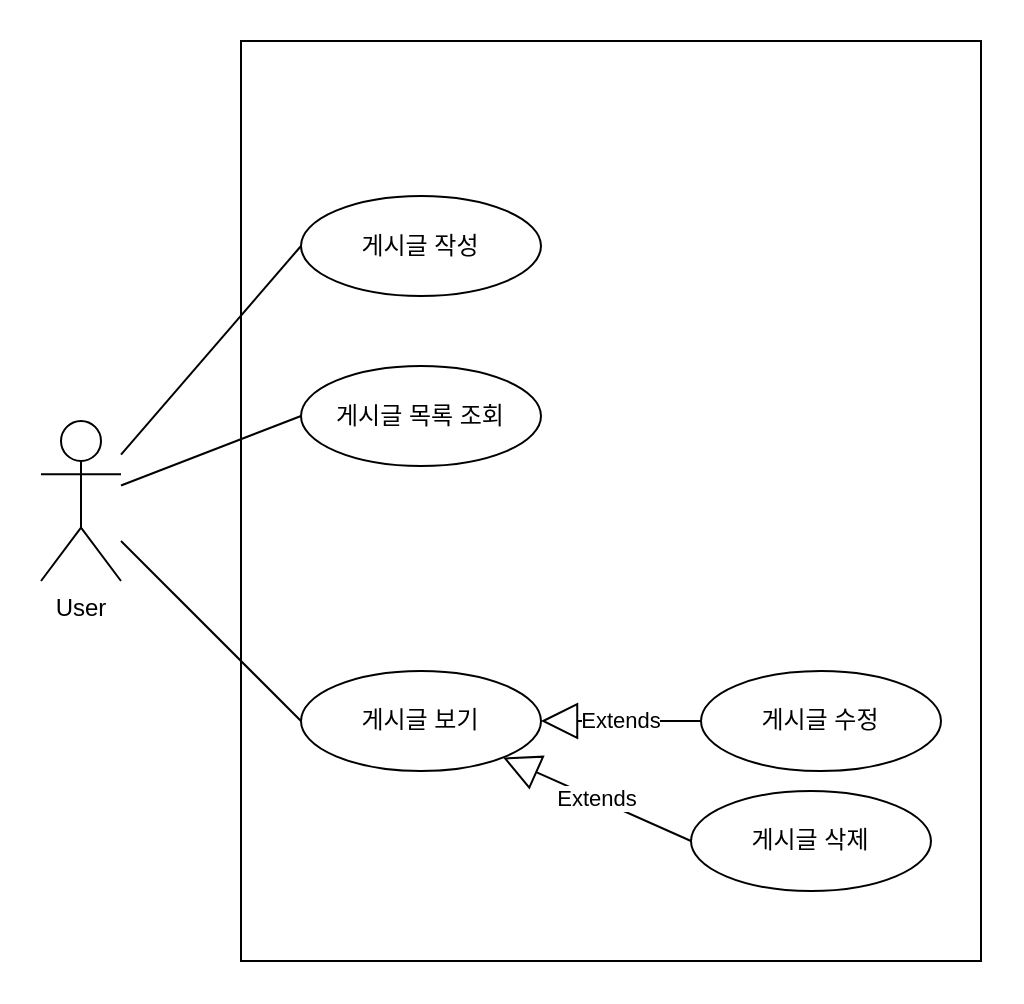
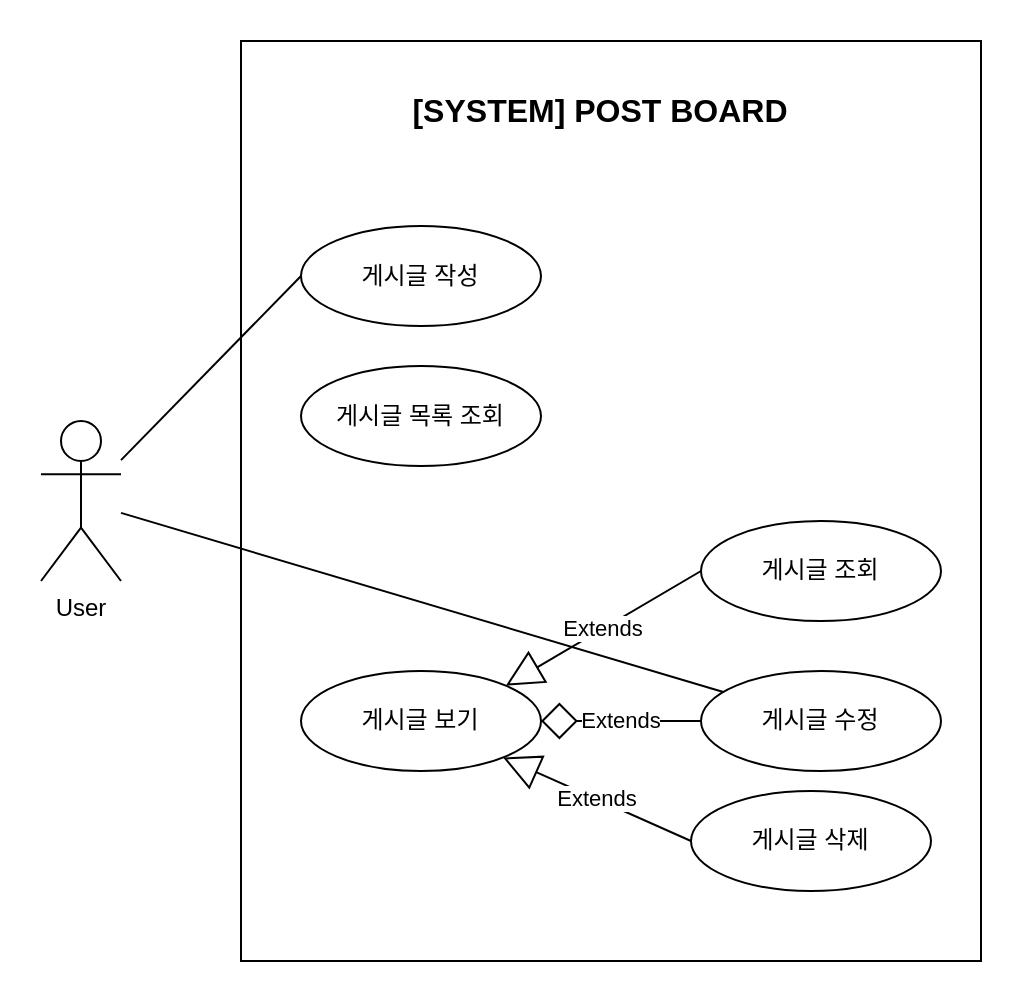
none -> (601, 111)
(421, 246) -> (421, 276)
(211, 451) -> (344, 579)
none -> (821, 571)
none -> (662, 594)
(211, 631) -> none
(578, 721) -> (578, 721)
